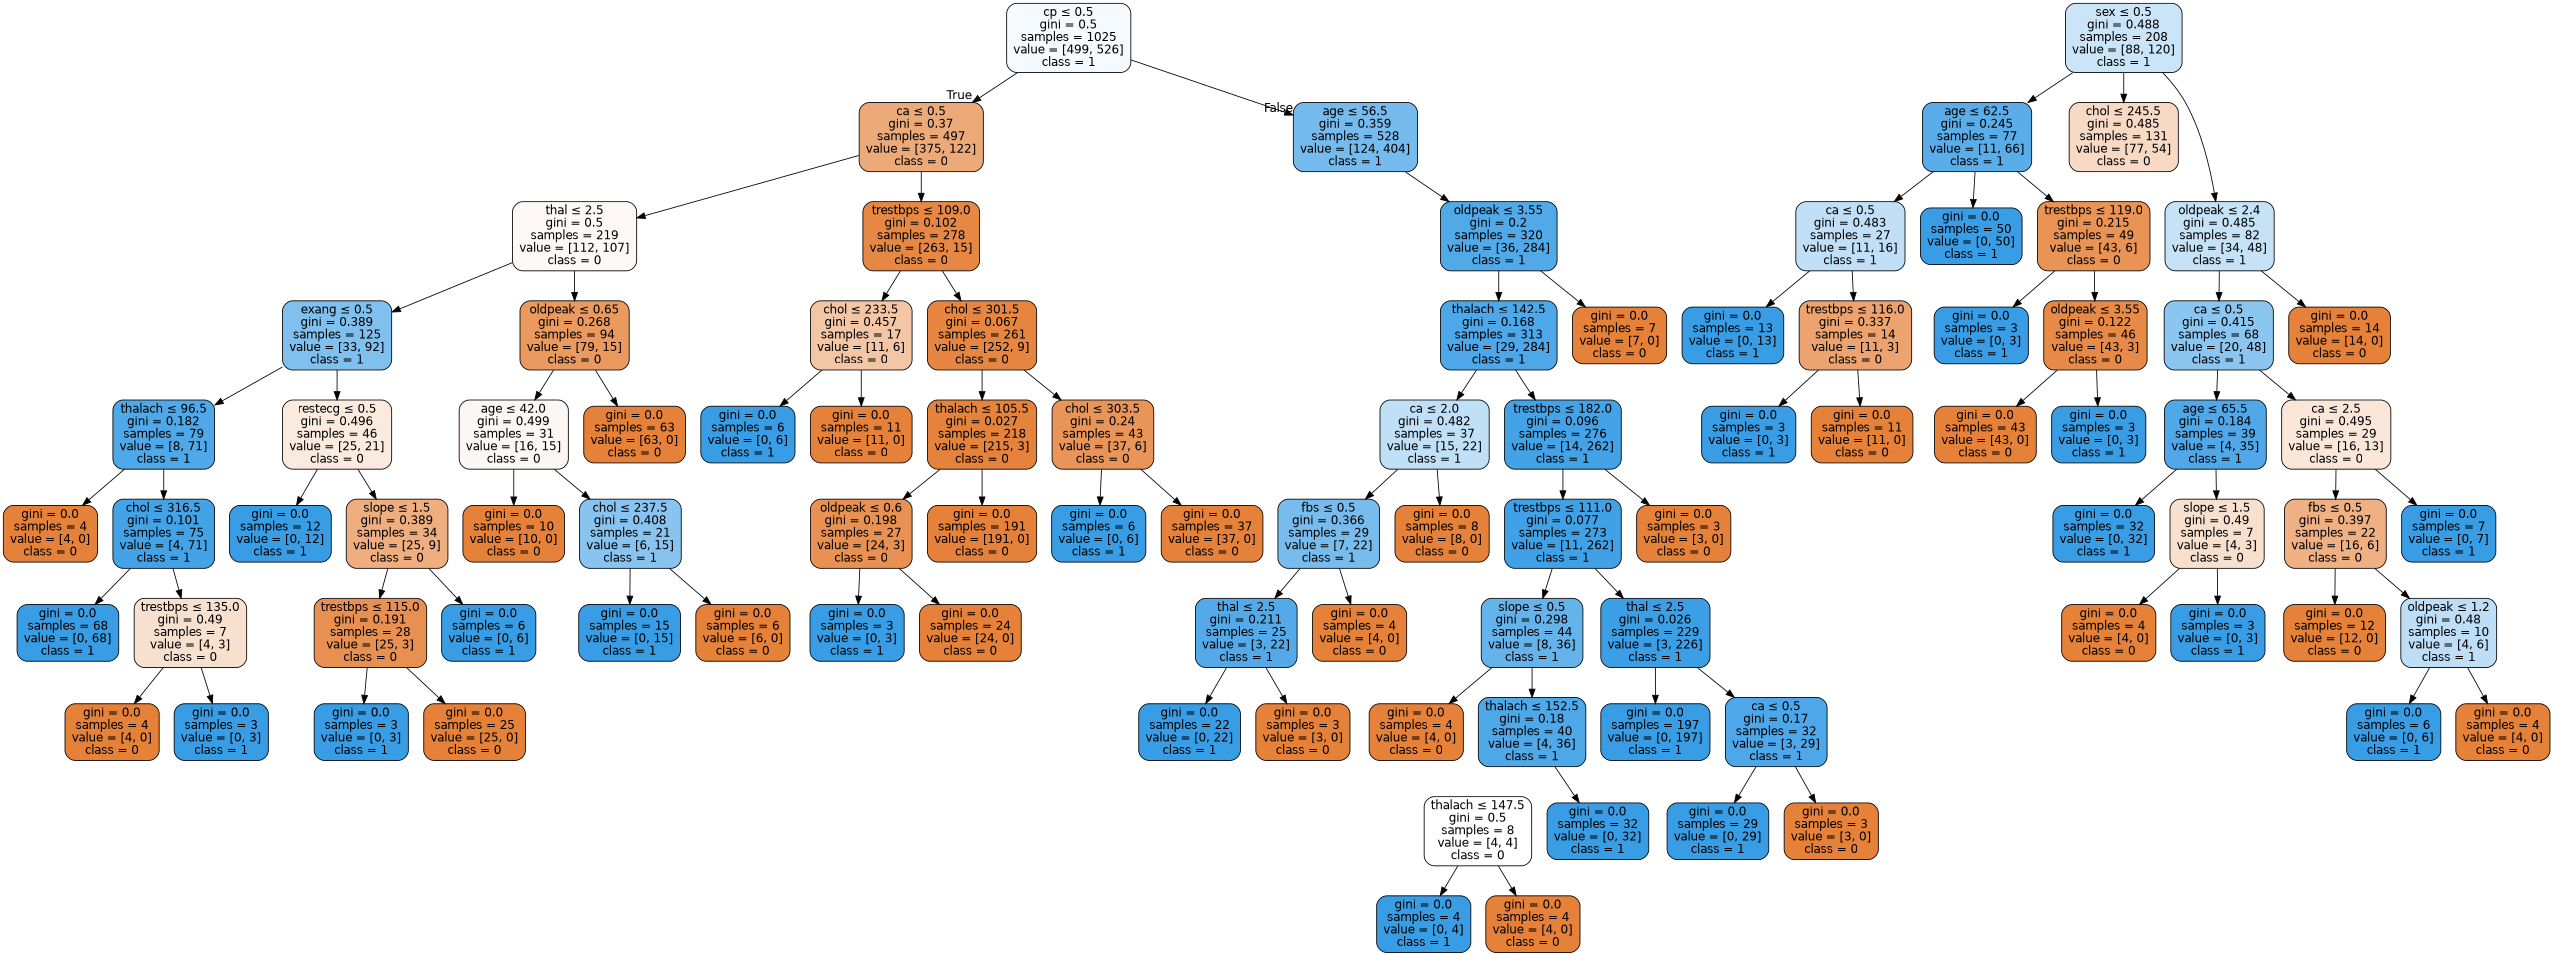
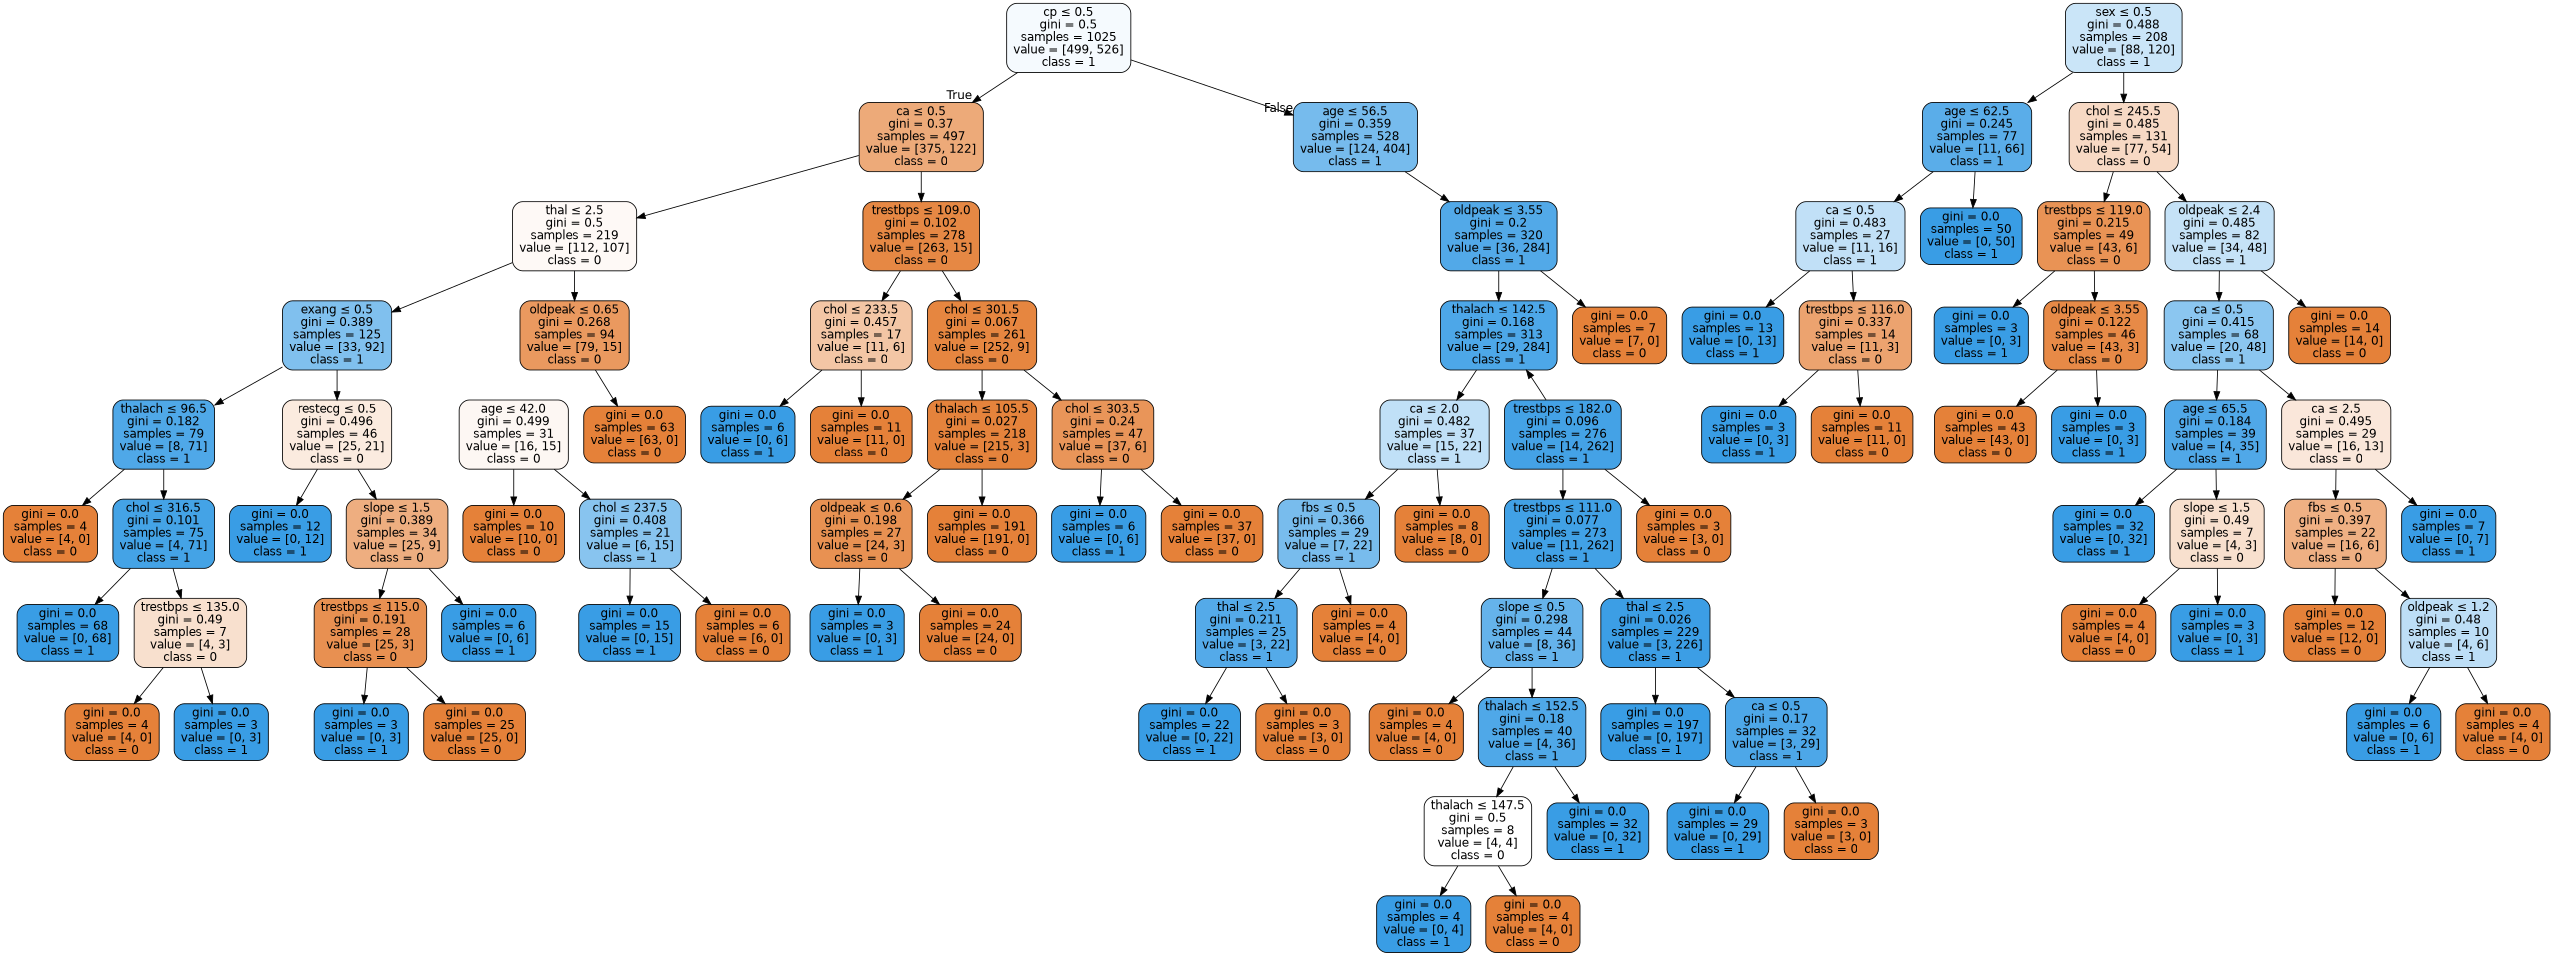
(2197, 129) -> (2169, 184)
(2032, 184) -> (2110, 183)
(546, 381) -> none
(1523, 382) -> (1539, 388)
(1103, 434) -> (1103, 434)
none -> (1507, 778)
